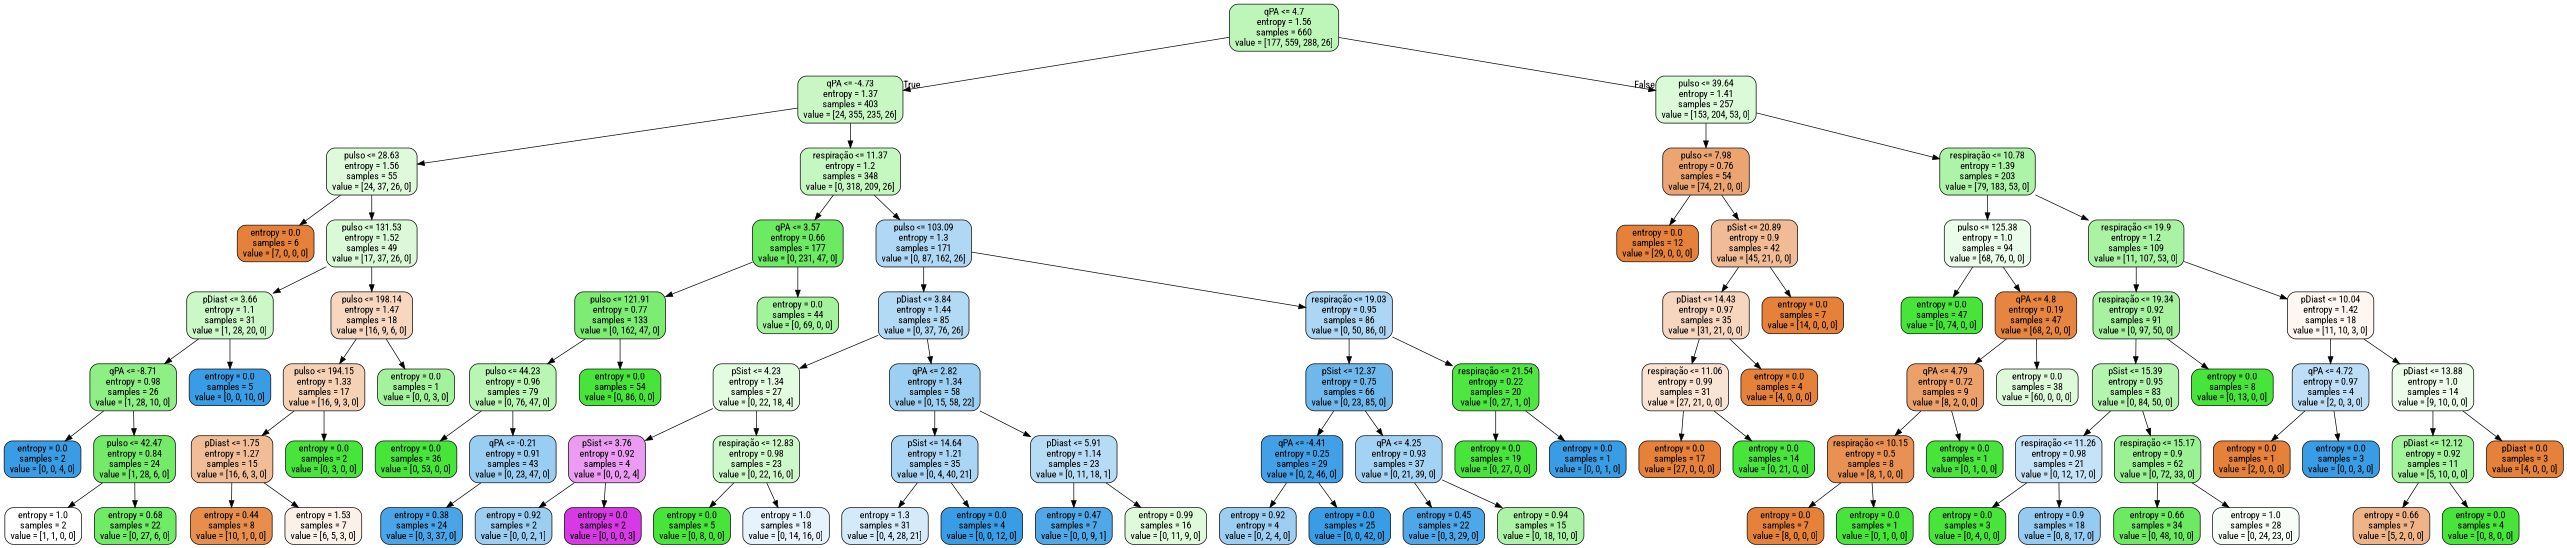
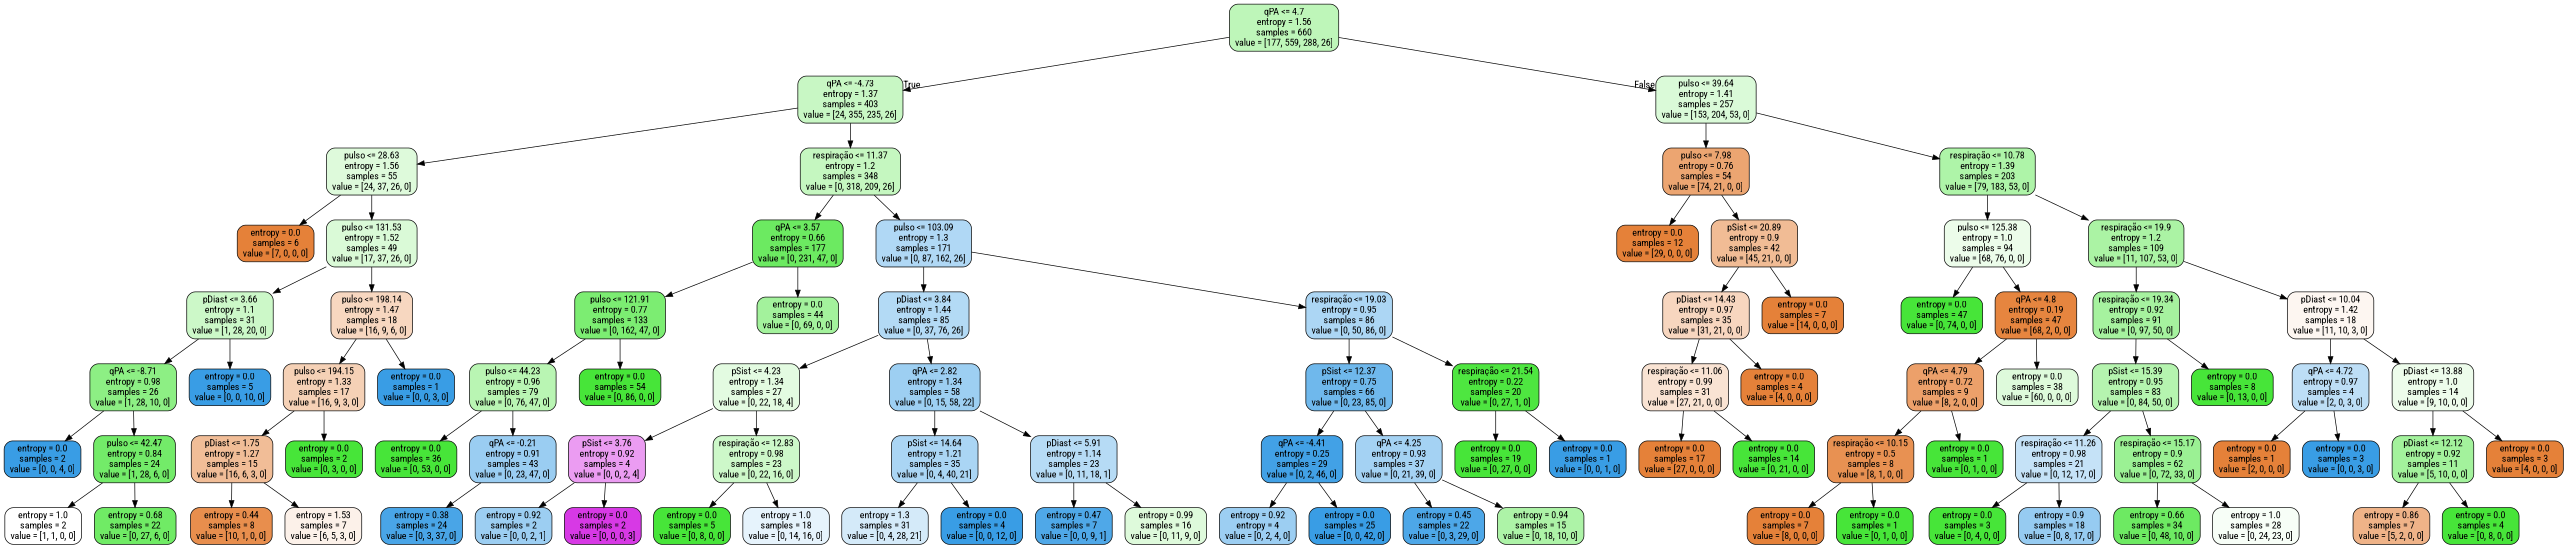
(416, 387) -> (416, 387)
(2525, 459) -> (2525, 459)
(2391, 526) -> (2391, 526)
